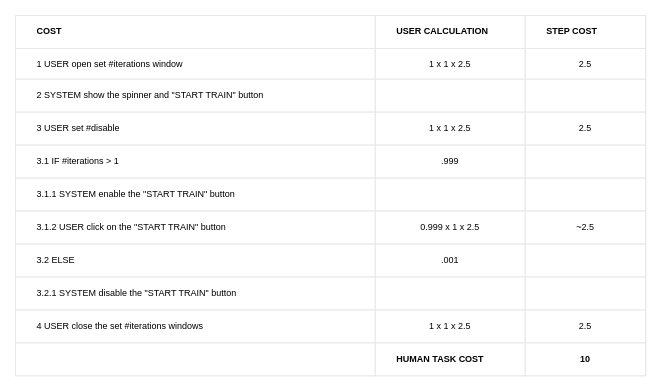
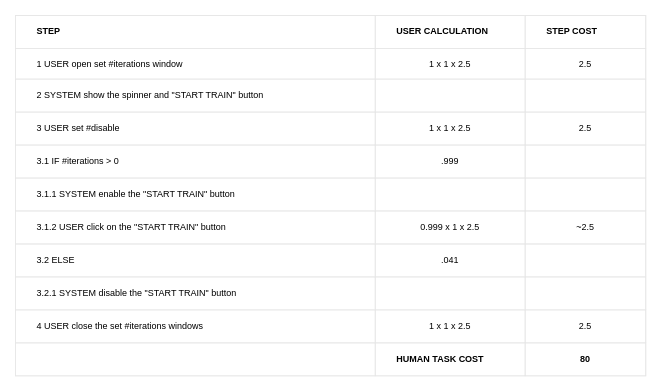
(27, 32) -> (27, 32)
(64, 162) -> (64, 162)
(450, 261) -> (450, 261)
(586, 360) -> (586, 360)
